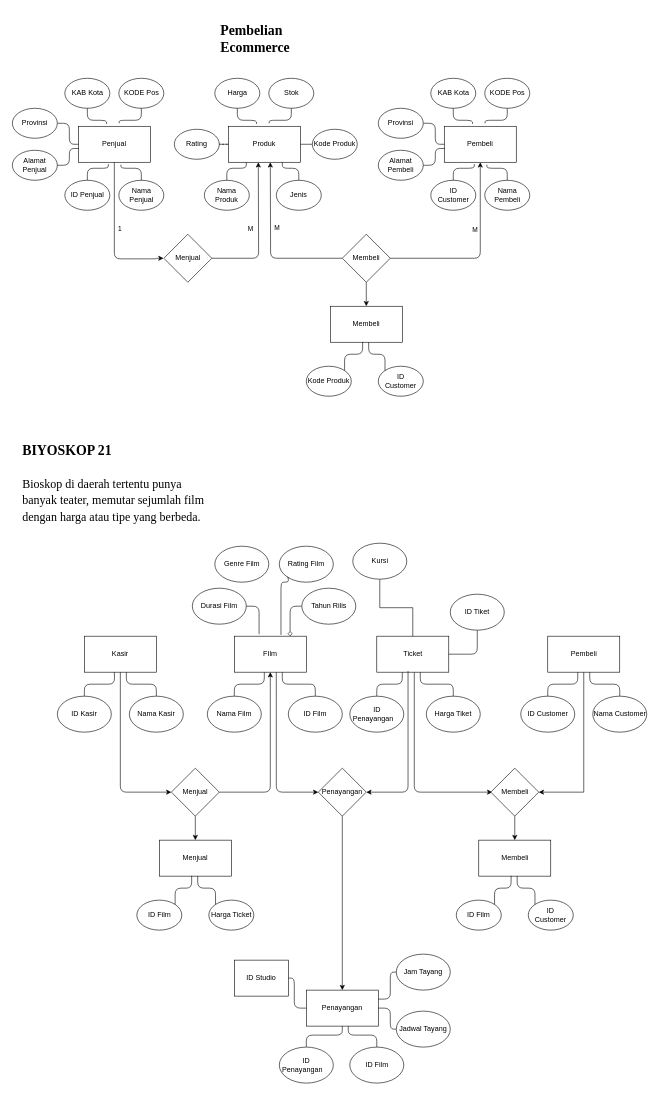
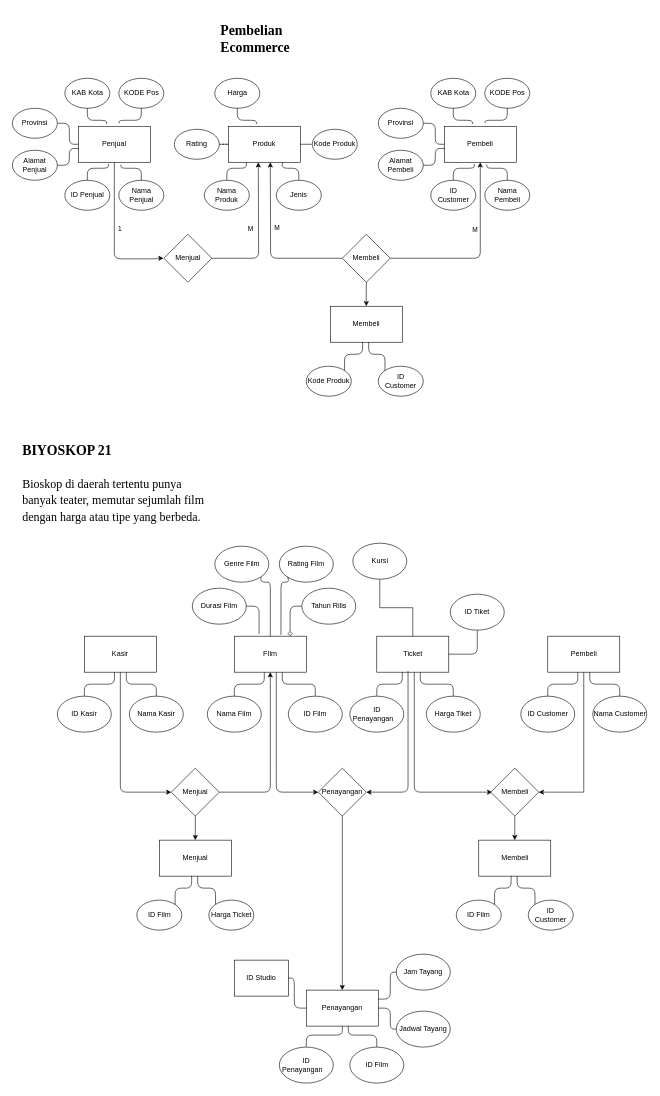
(291, 93) -> none
(283, 120) -> none
none -> (270, 600)
